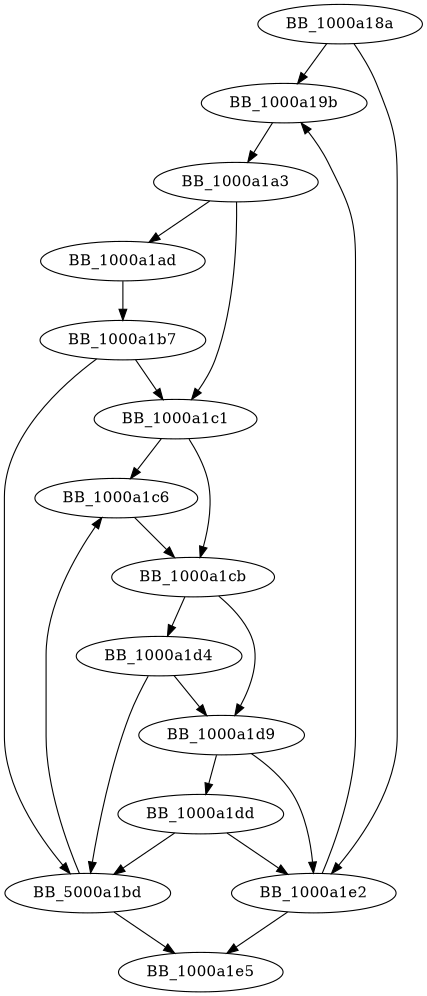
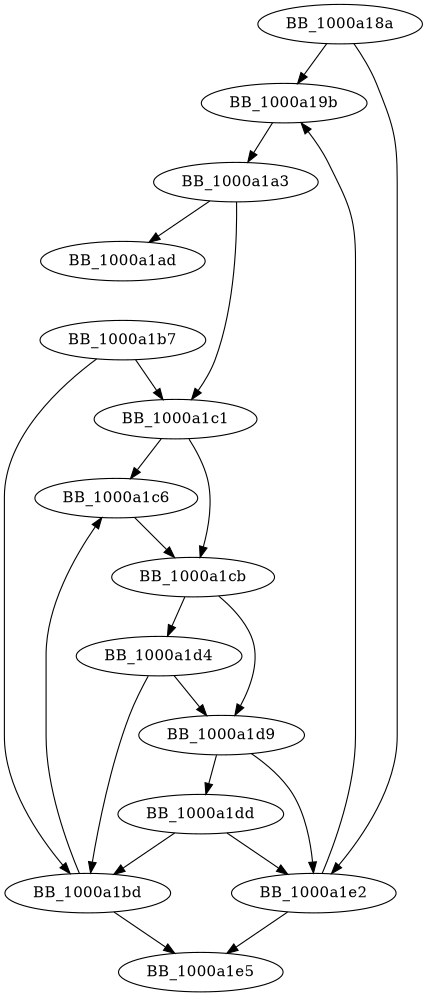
(123, 295) -> none
(88, 893) -> (88, 893)
